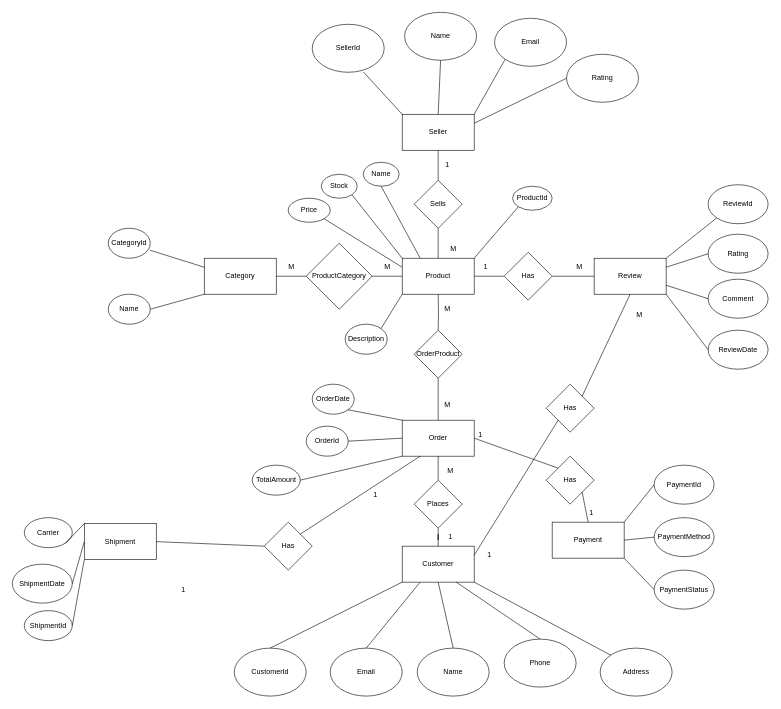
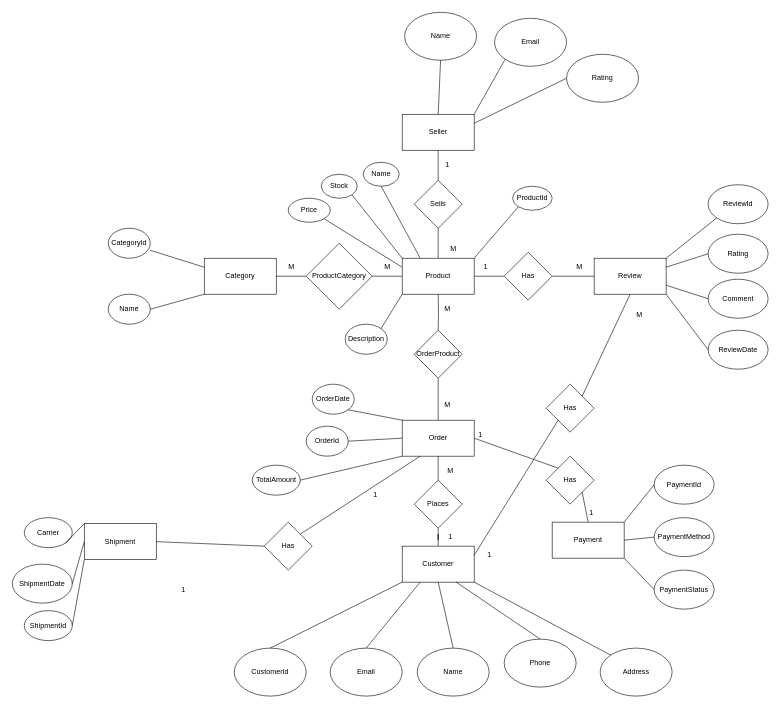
(348, 48) -> none
(383, 94) -> none
